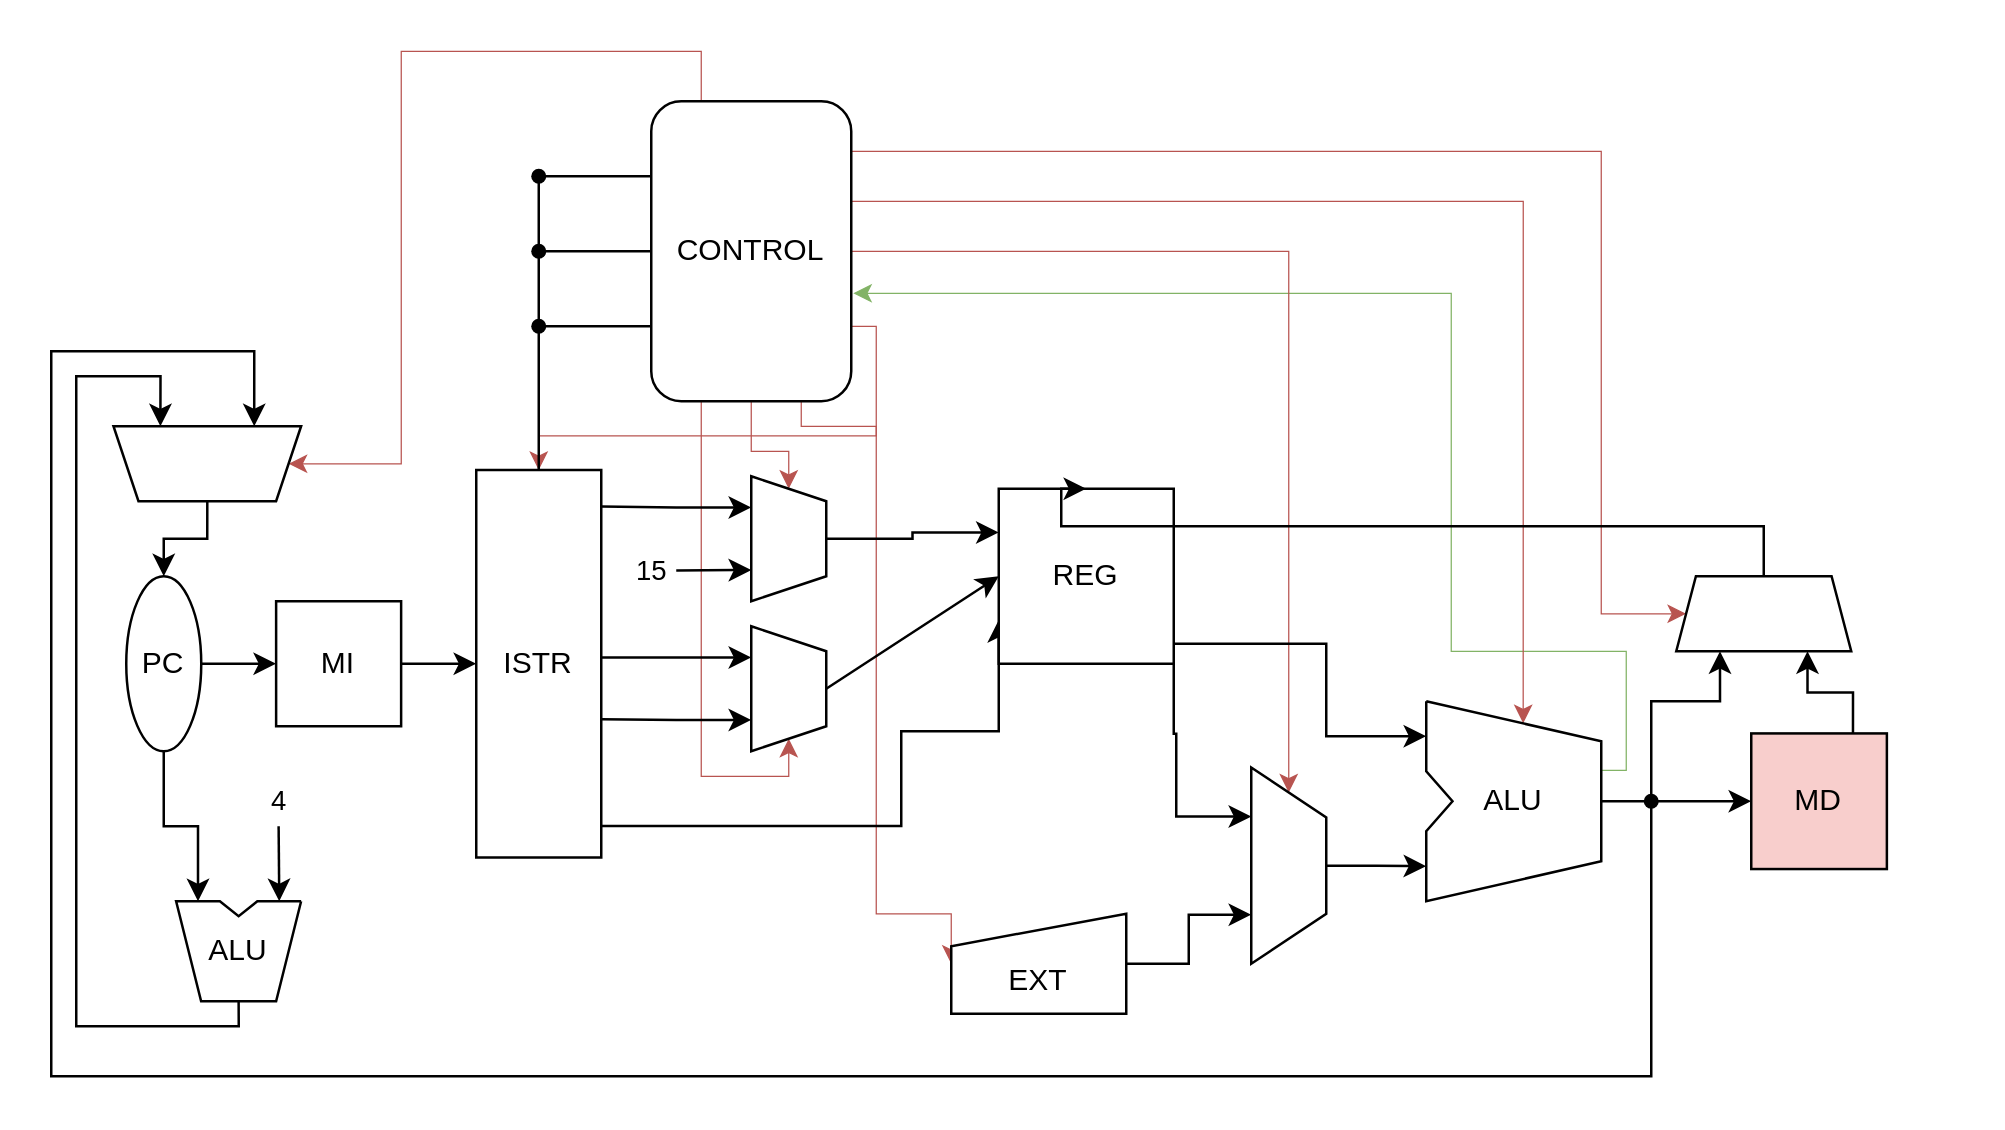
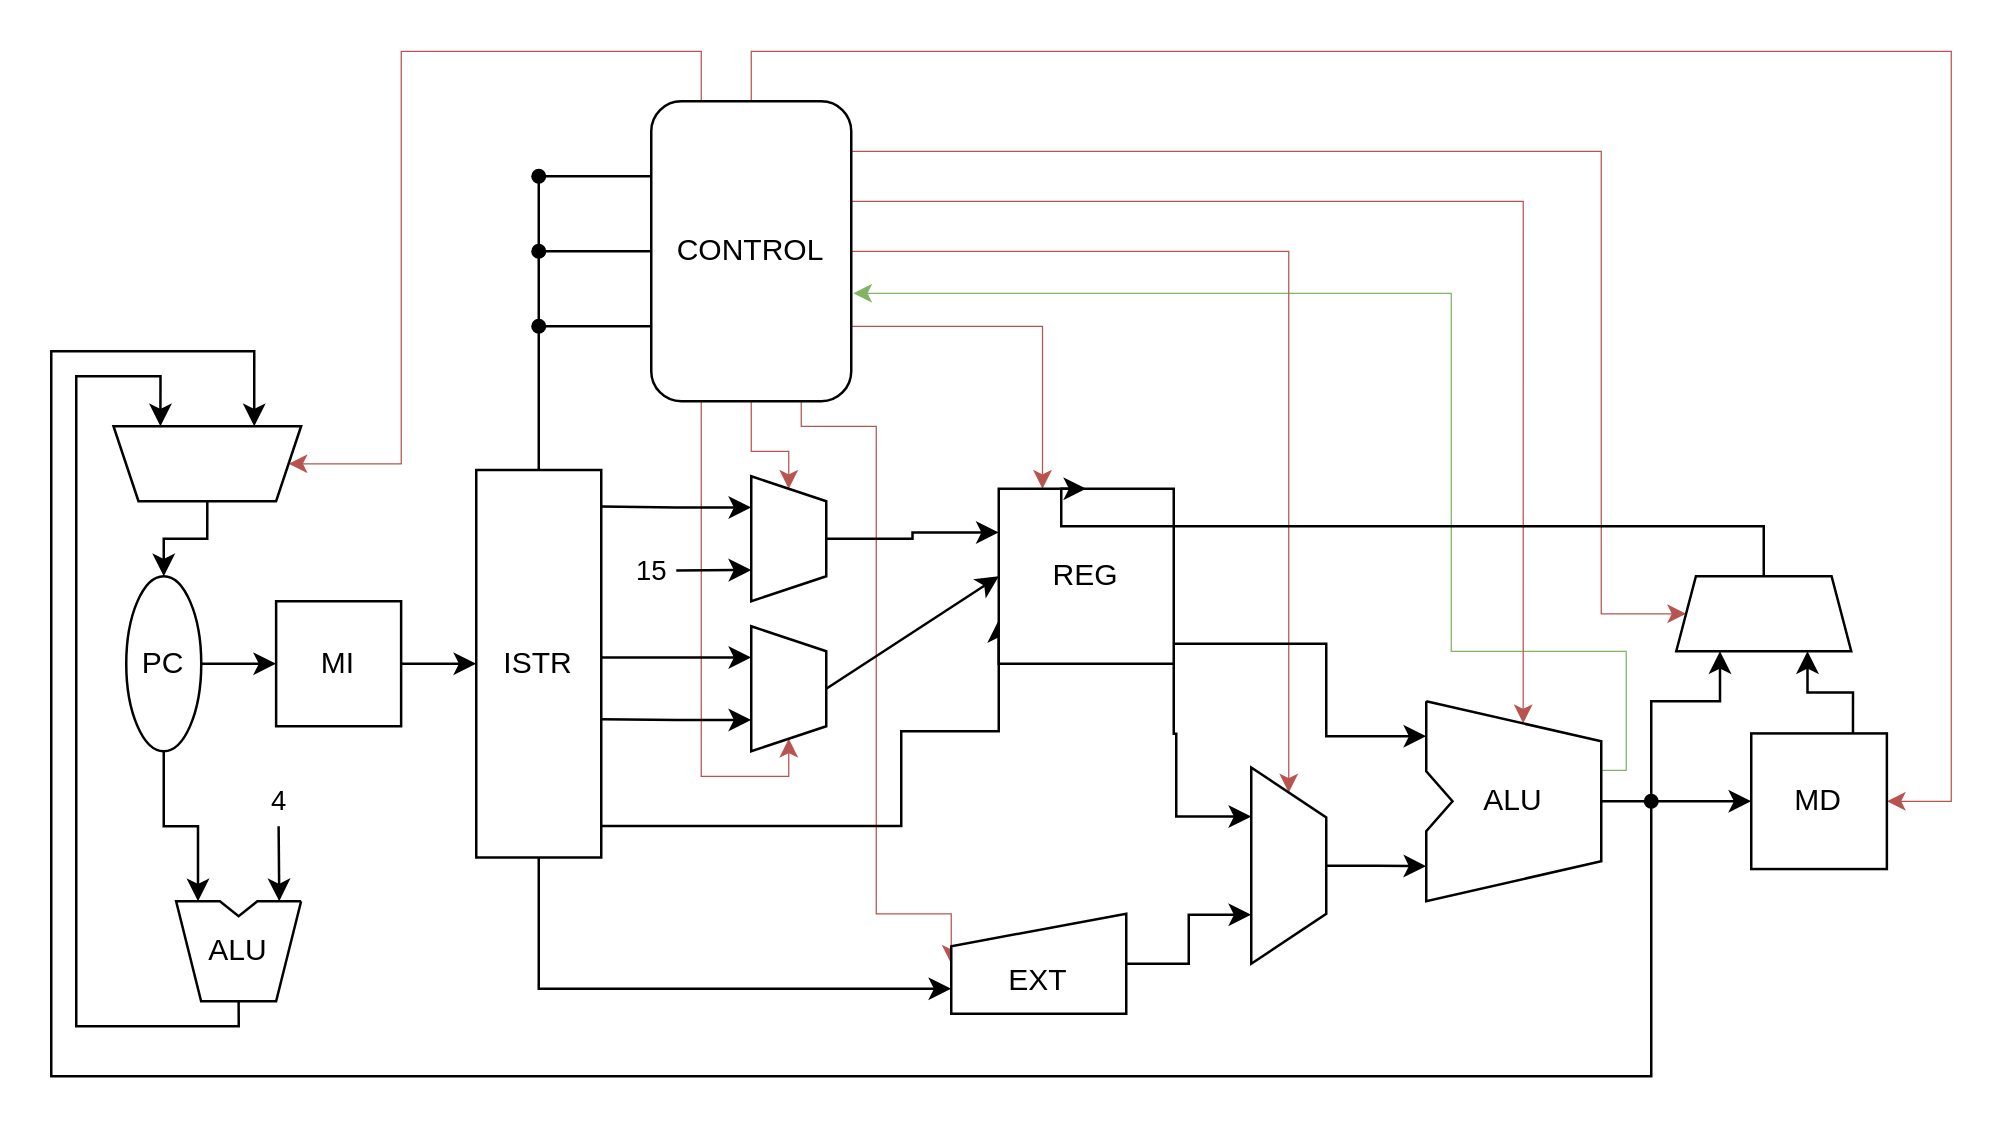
none -> (1726, 51)
(620, 436) -> (1032, 326)
(1819, 801) -> (1819, 801)
none -> (671, 989)
